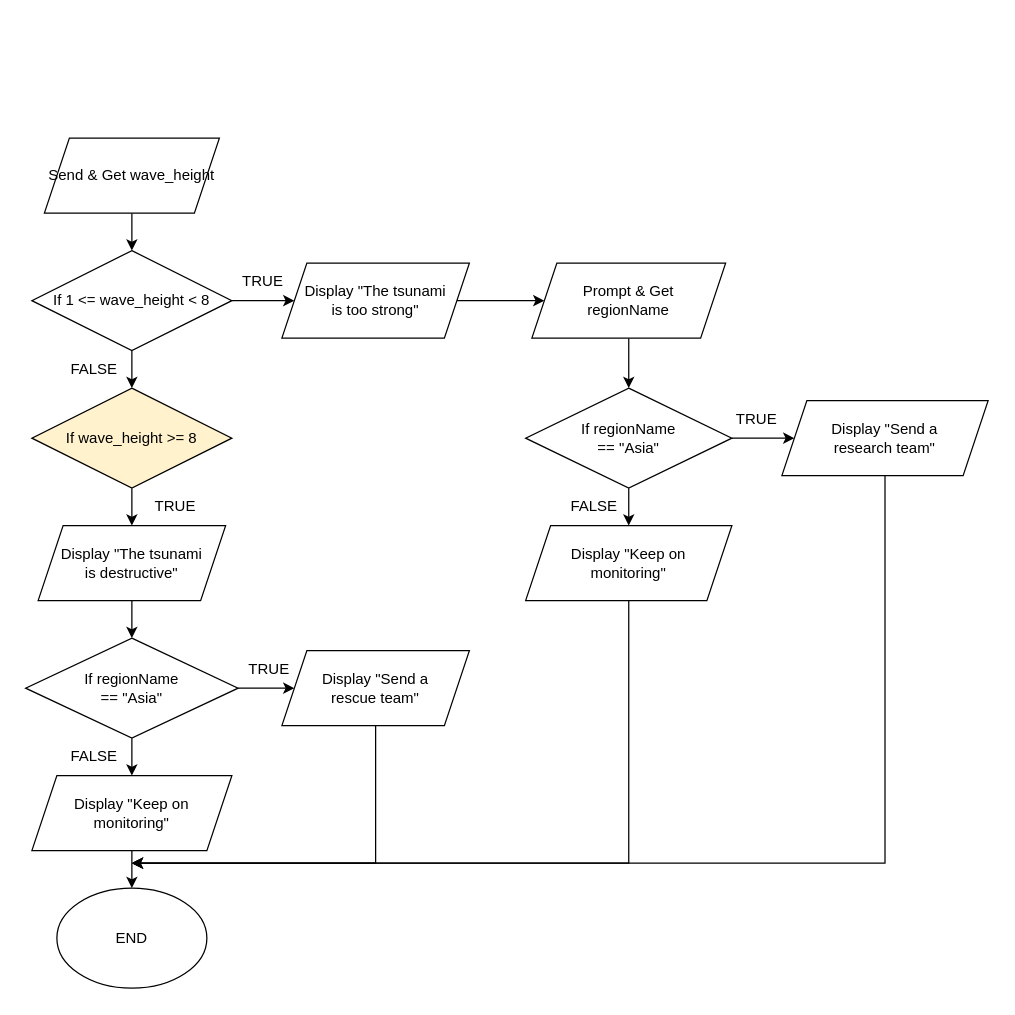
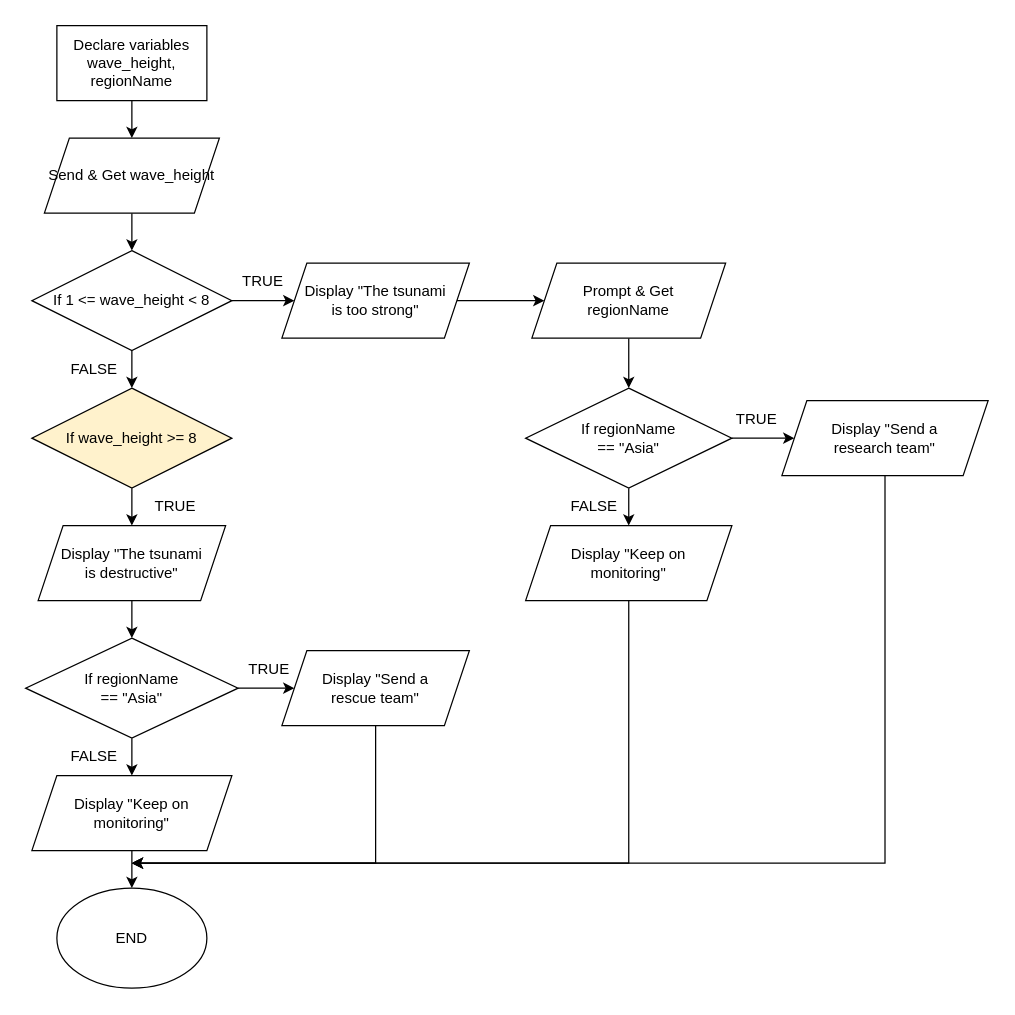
none -> (132, 63)
none -> (132, 124)
